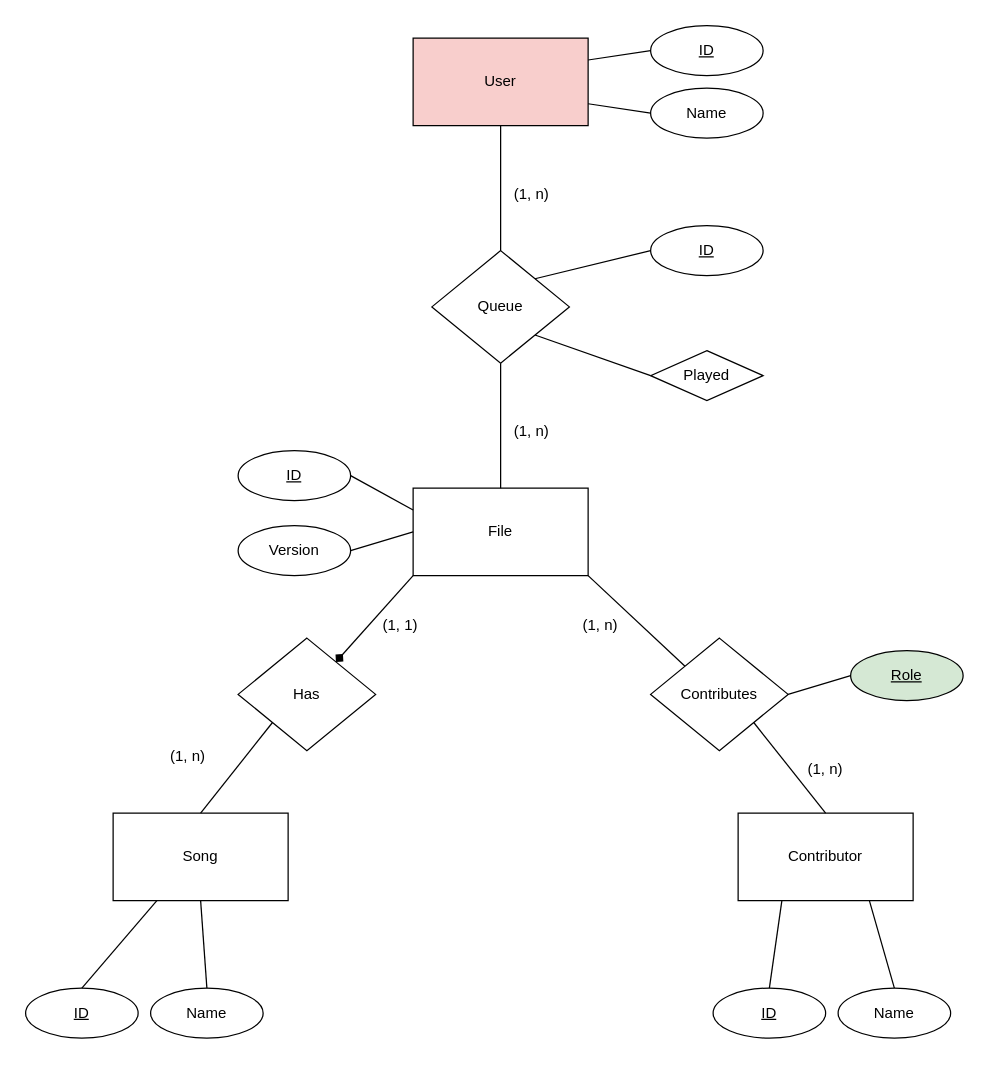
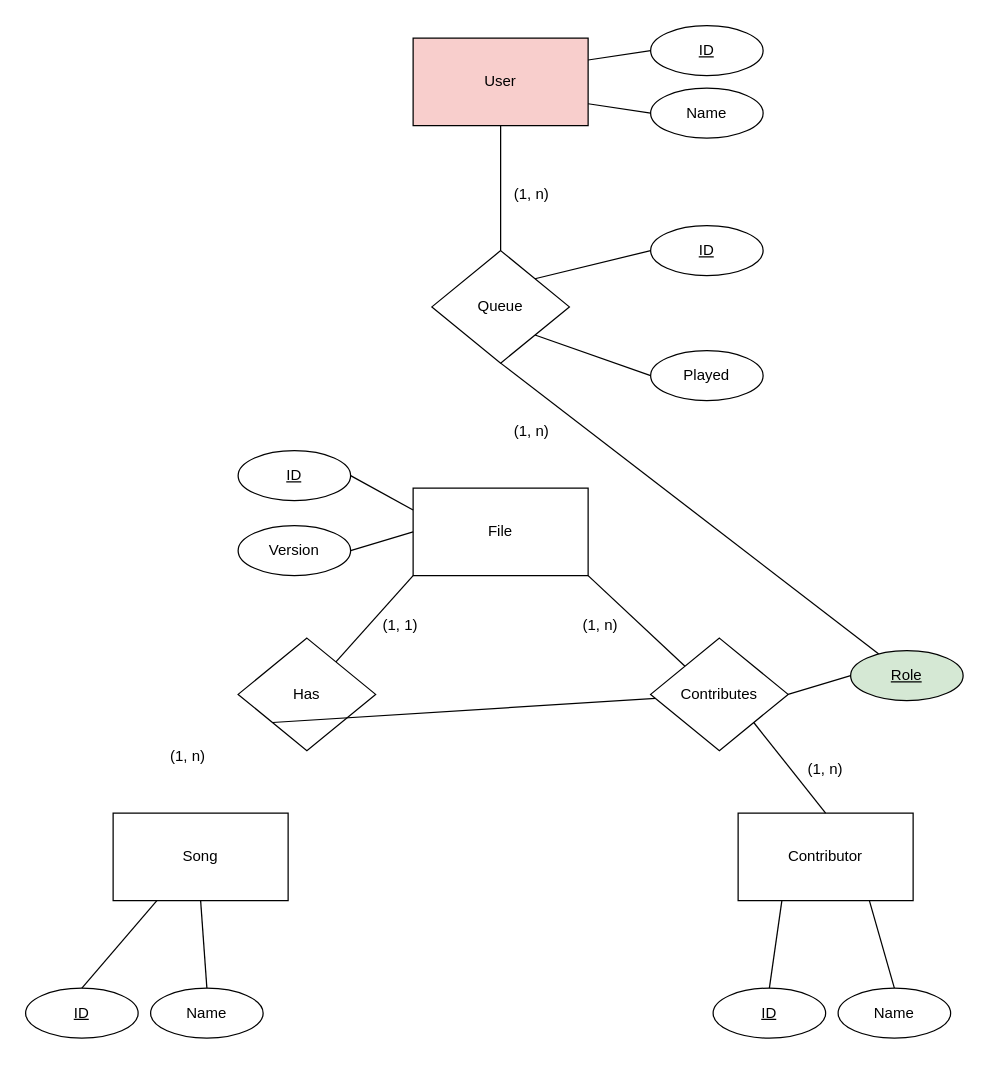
(707, 376) -> (707, 376)
(501, 425) -> (689, 508)
(343, 654) -> (340, 657)
(237, 767) -> (464, 710)
